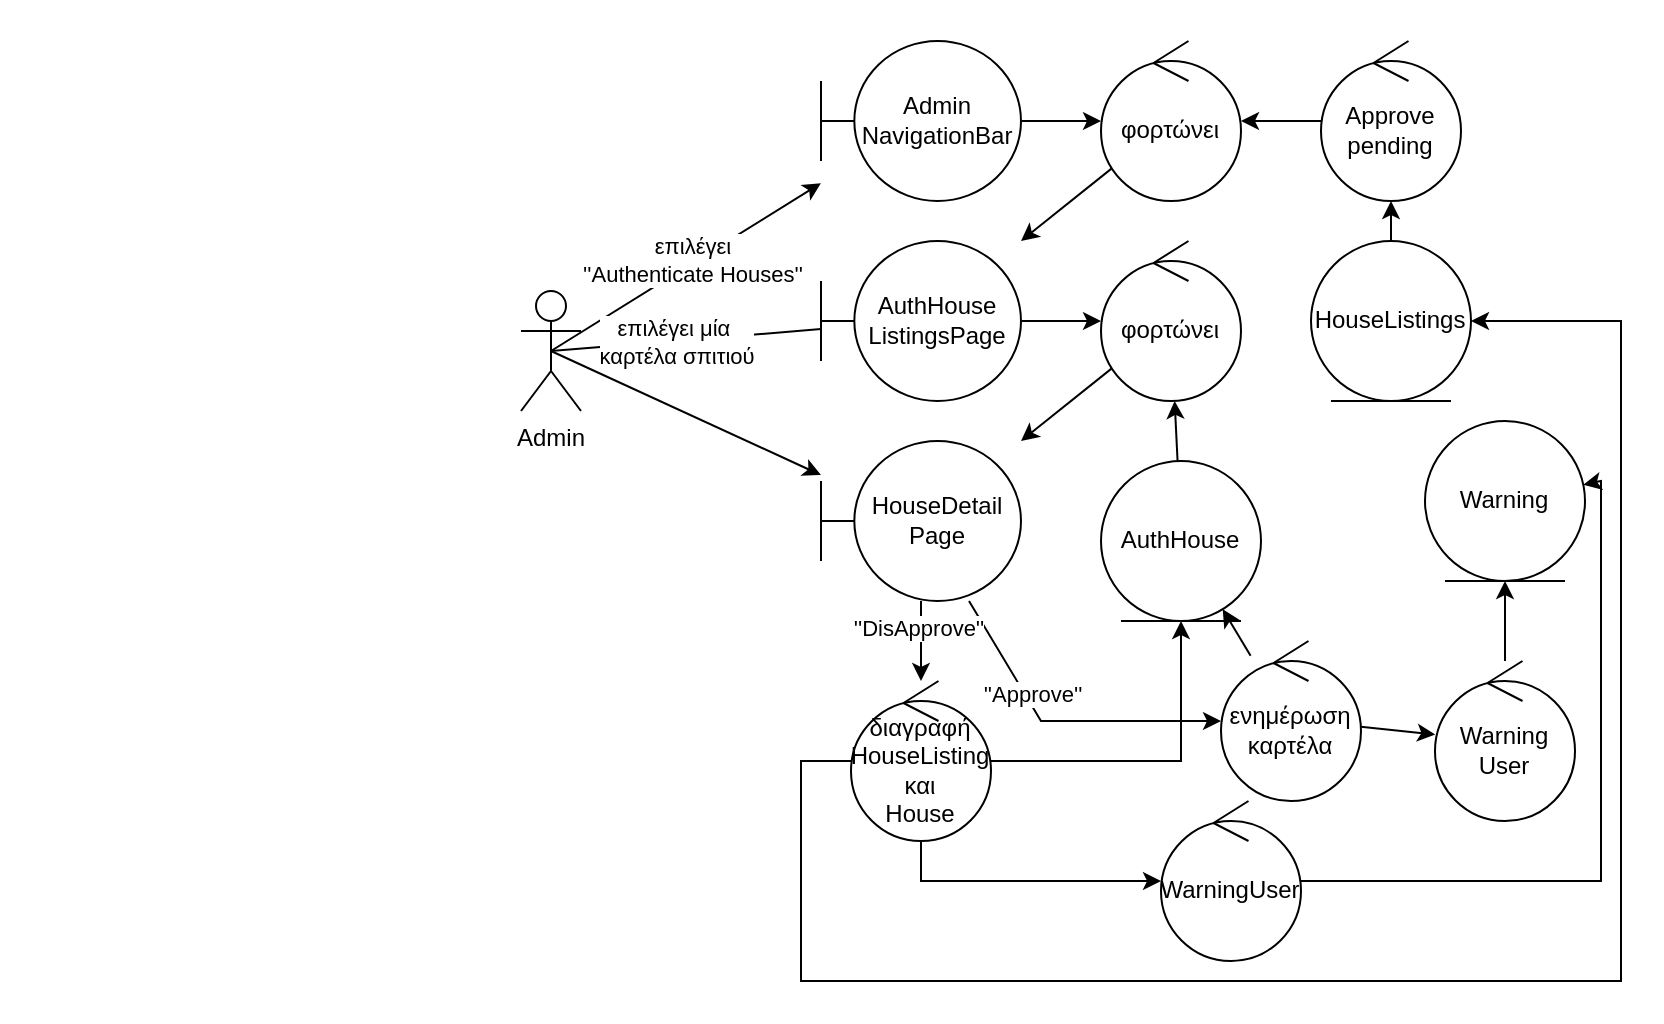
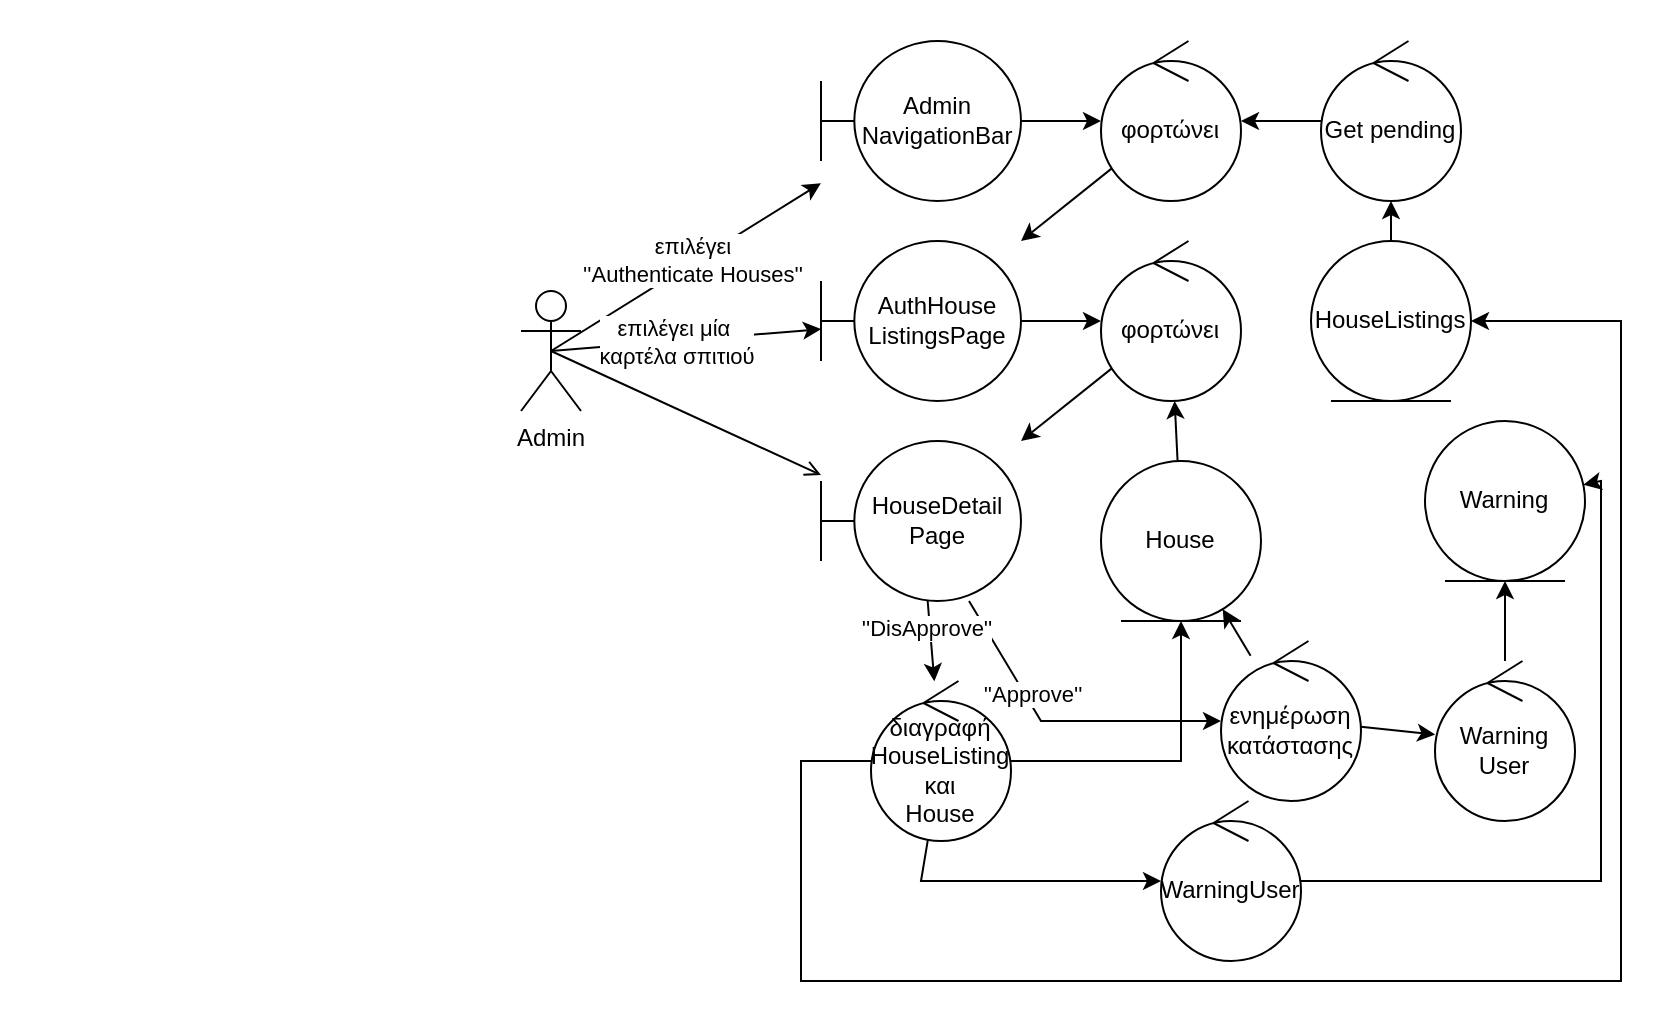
(1391, 131) -> (1391, 131)
(811, 330) -> (806, 330)
(807, 468) -> (810, 470)
(1181, 541) -> (1181, 541)
(1291, 731) -> (1291, 731)
(921, 761) -> (941, 761)
